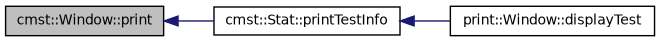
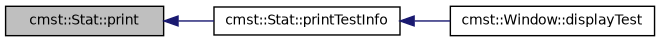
(85, 21) -> (85, 21)
(552, 21) -> (552, 21)
